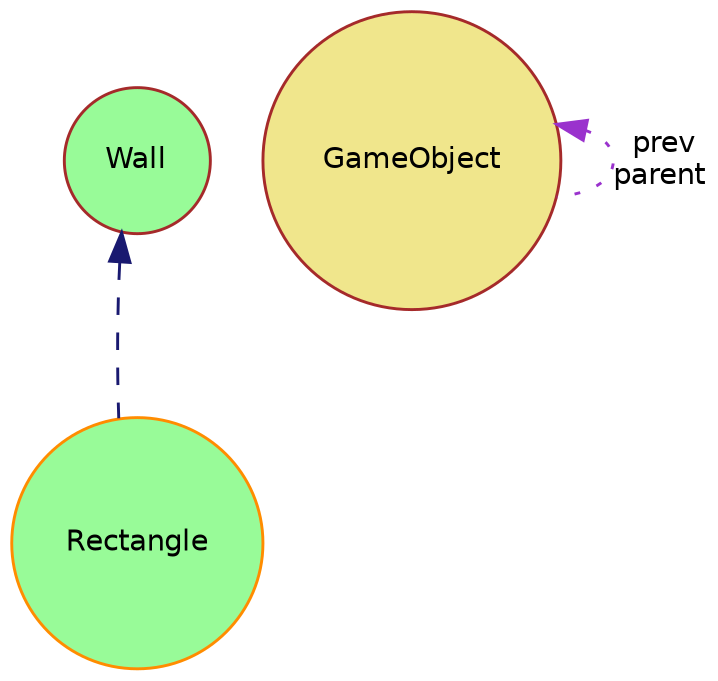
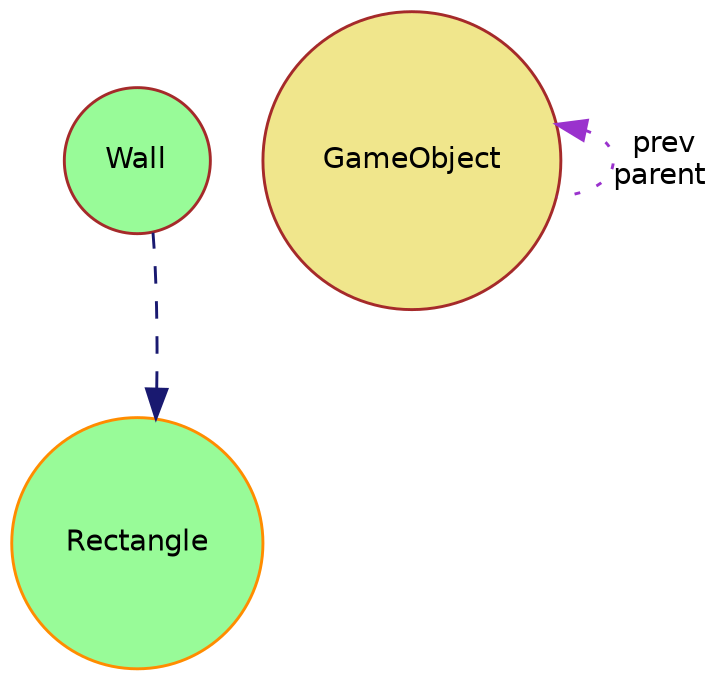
(118, 340) -> (157, 311)
